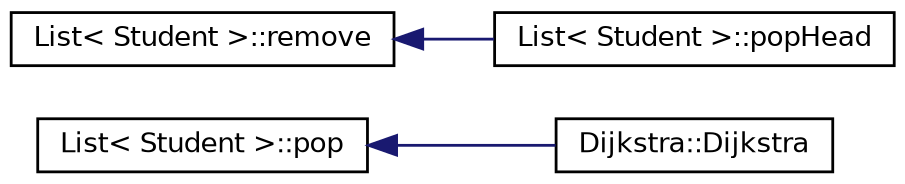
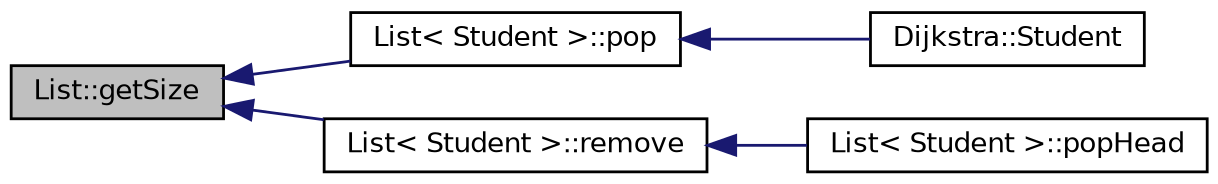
none -> (117, 92)
(694, 145) -> (1007, 39)
